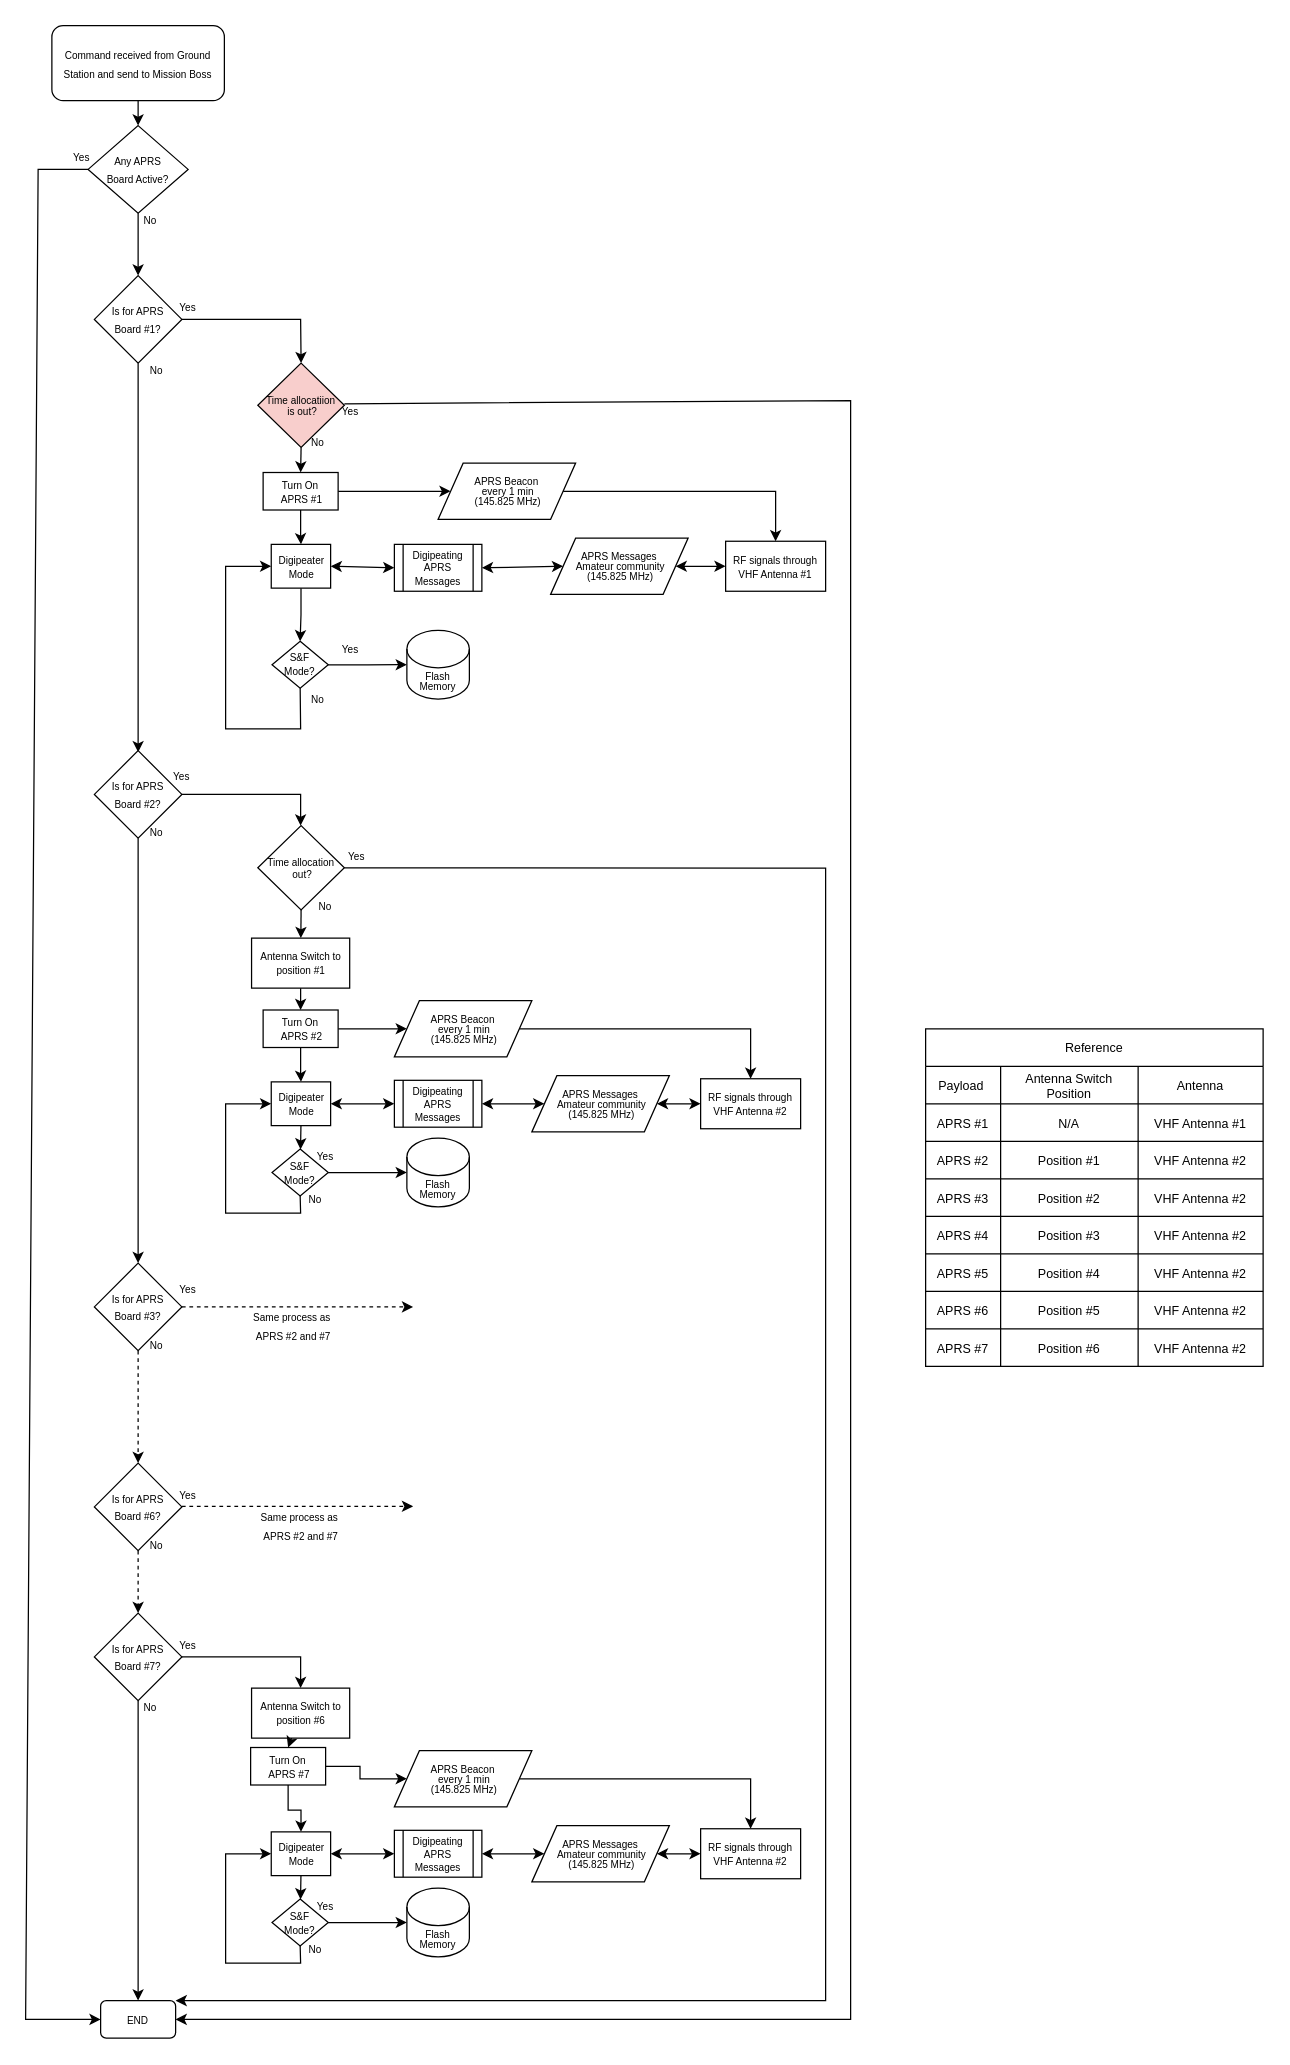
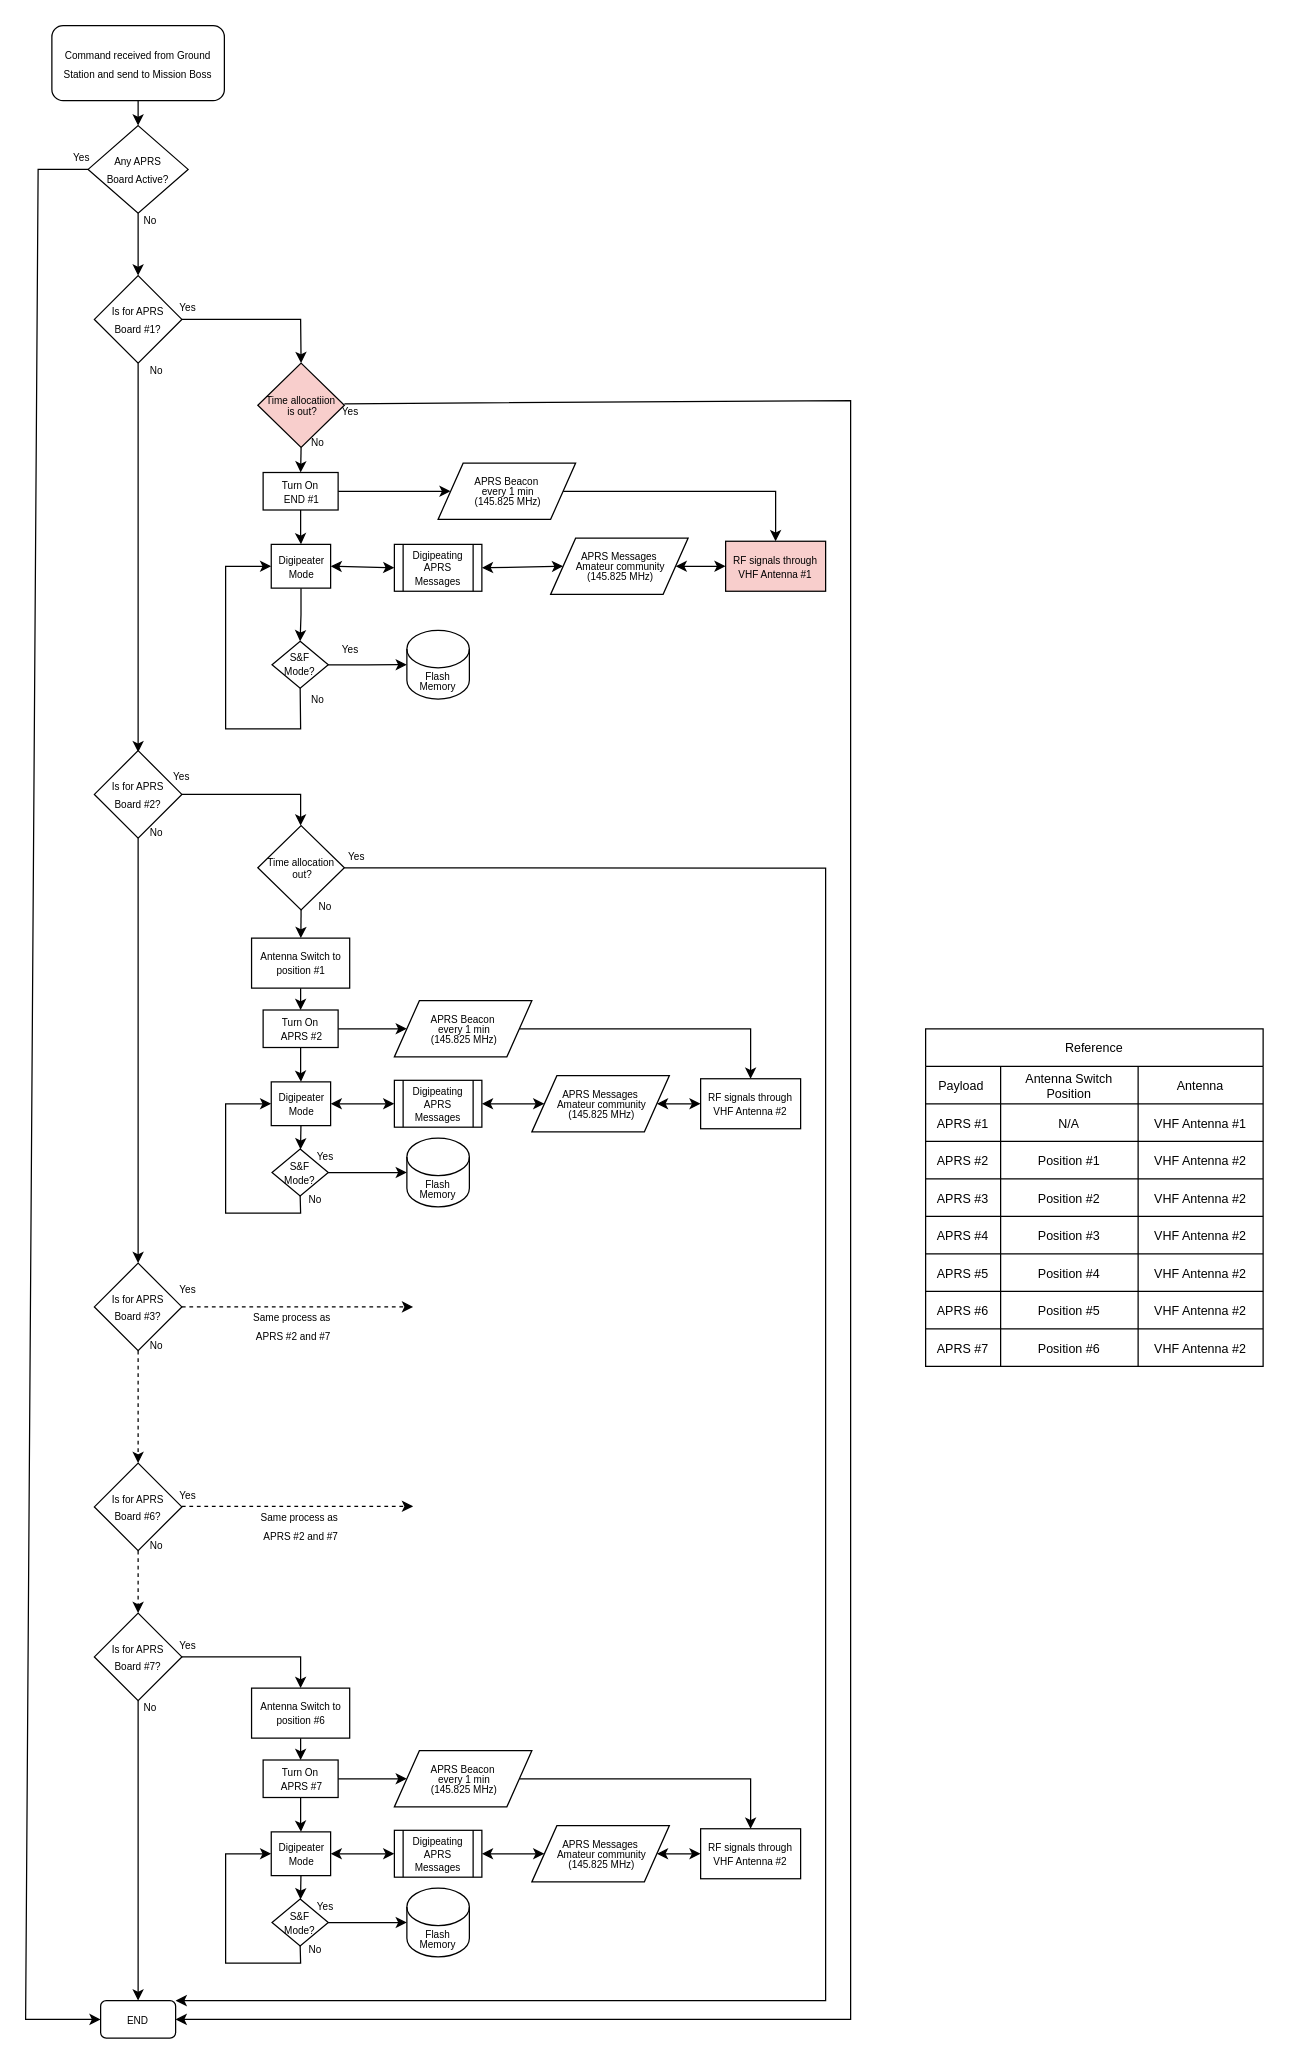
(301, 492) -> (301, 492)
(776, 566) -> (776, 566)
(288, 1766) -> (301, 1779)
